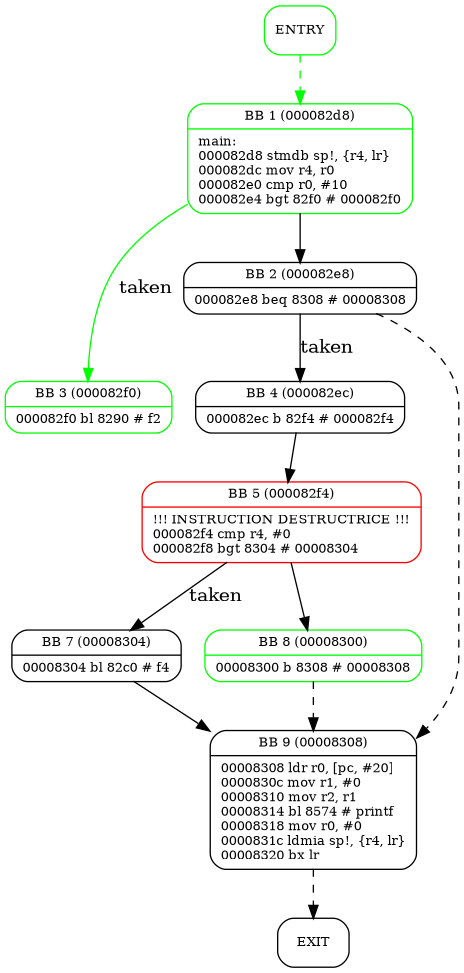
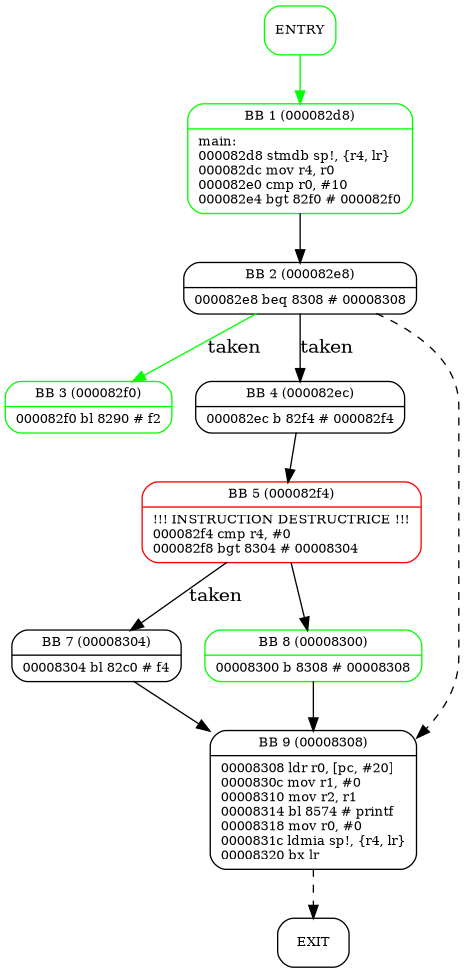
(300, 73) -> (300, 73)
(113, 271) -> (201, 344)
(313, 699) -> (313, 699)
